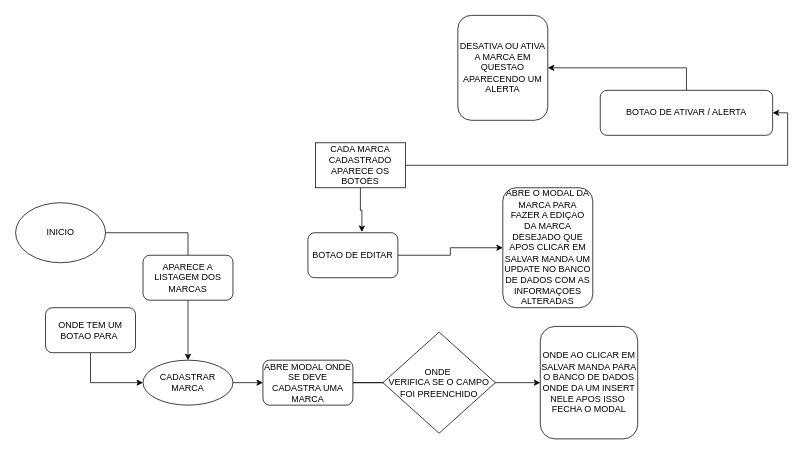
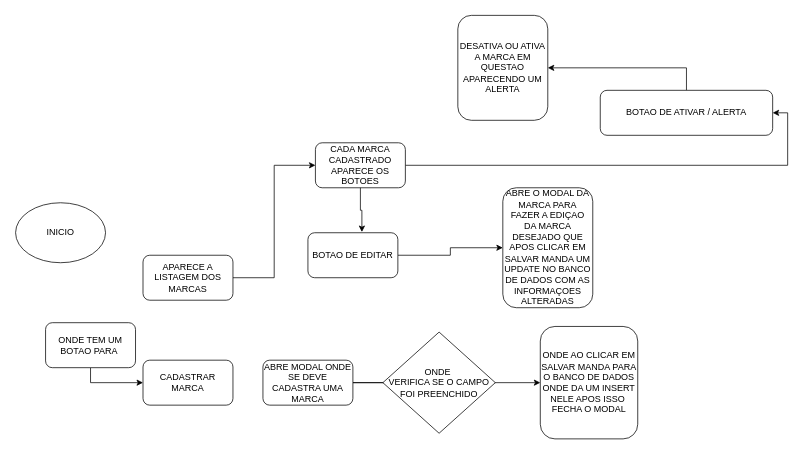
(360, 165) -> (360, 165)
none -> (274, 225)
(147, 233) -> none
(90, 330) -> (90, 345)
(188, 383) -> (188, 383)
(245, 383) -> none
